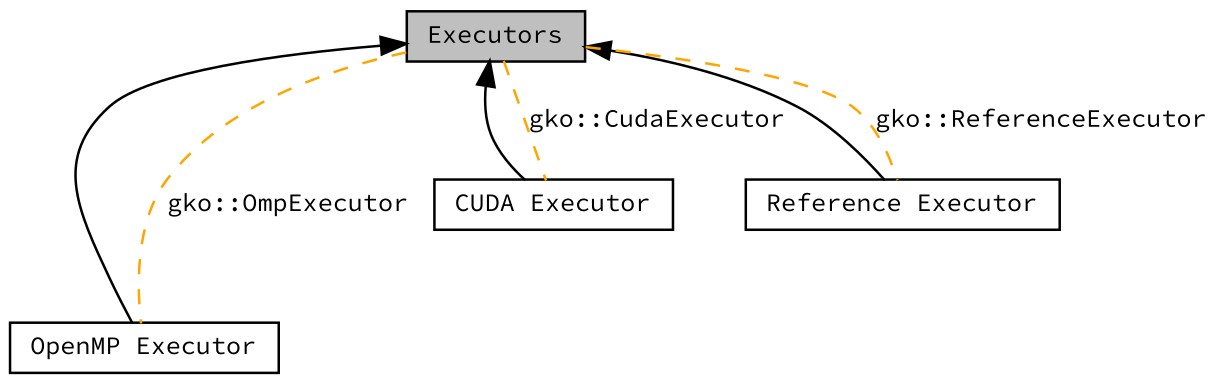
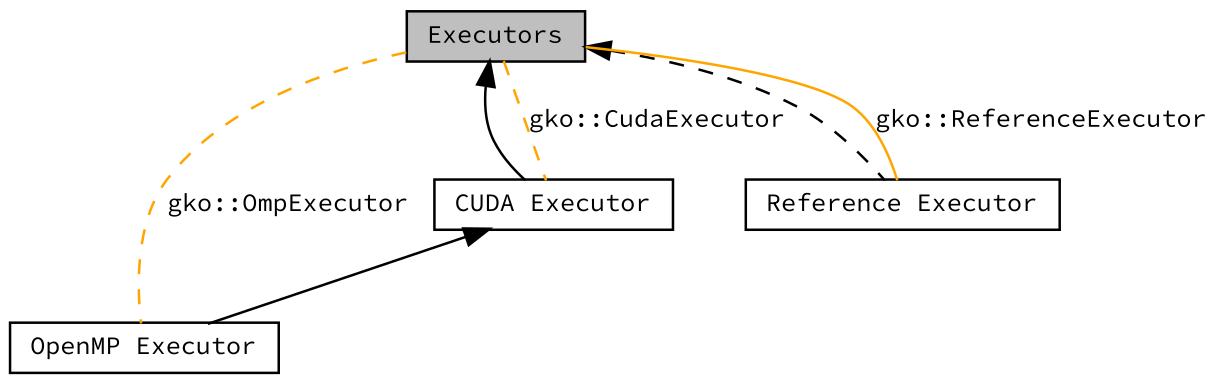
(765, 75) -> (765, 75)
(760, 90) -> (760, 90)
(127, 95) -> (337, 280)
